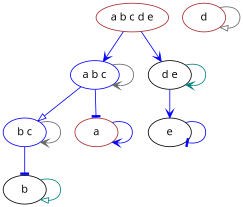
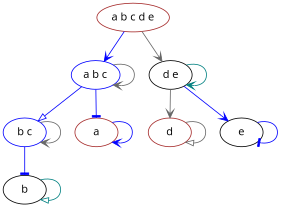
(149, 43) -> (150, 43)
none -> (170, 100)
